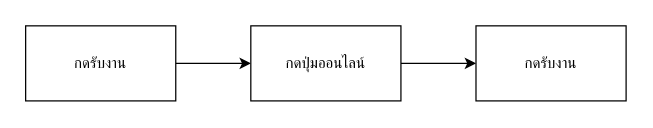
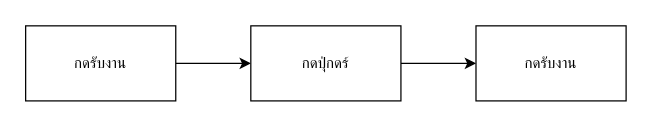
(326, 63) -> (326, 63)
